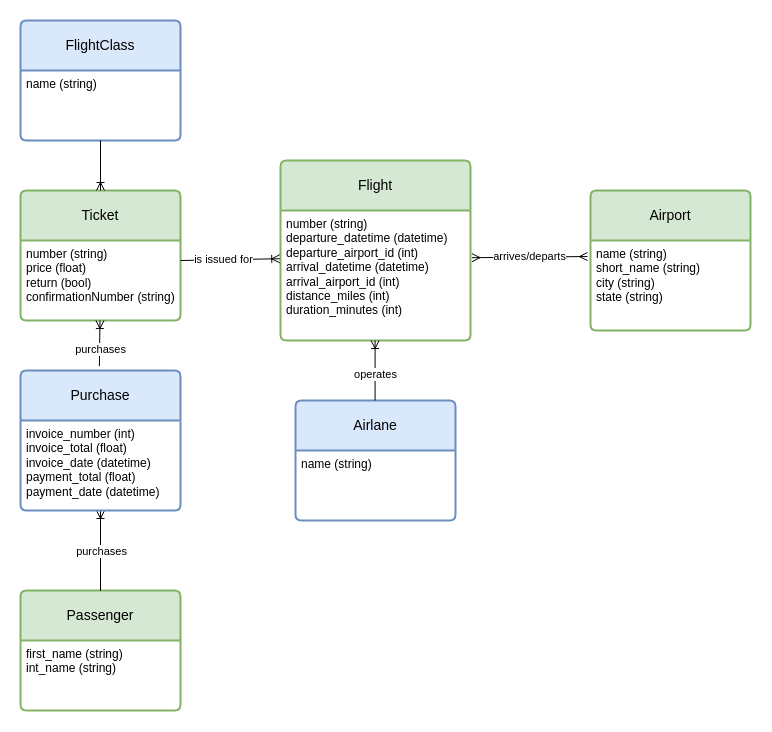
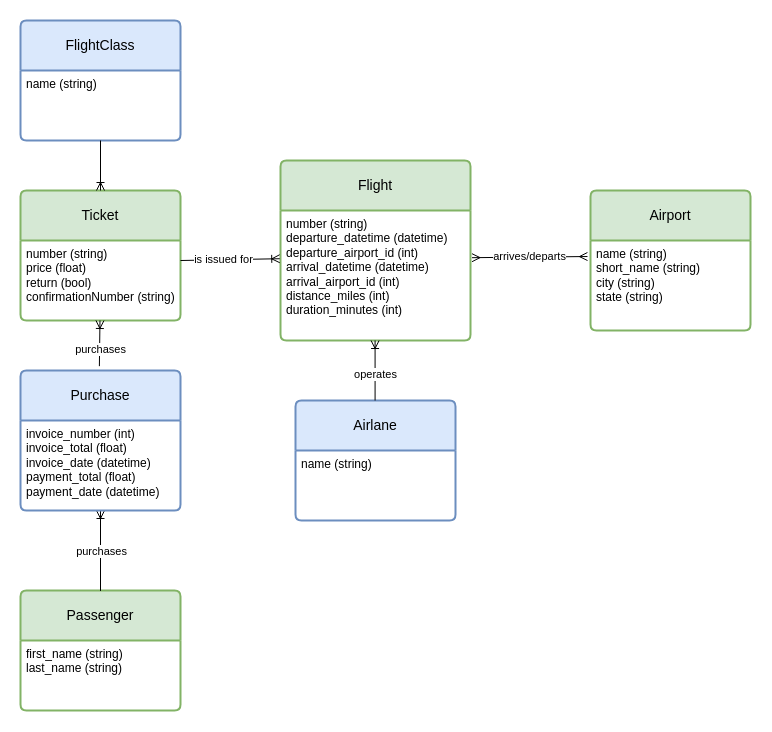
(86, 662) -> (86, 662)
